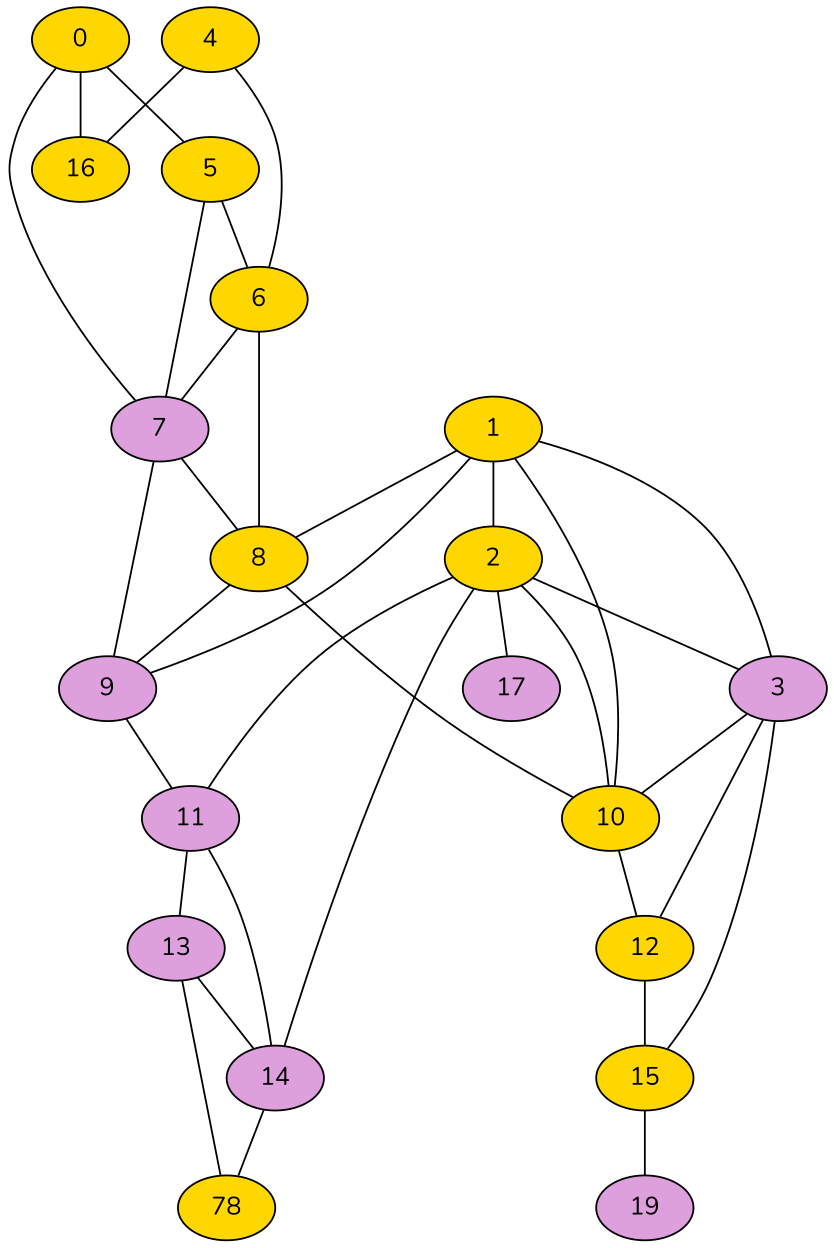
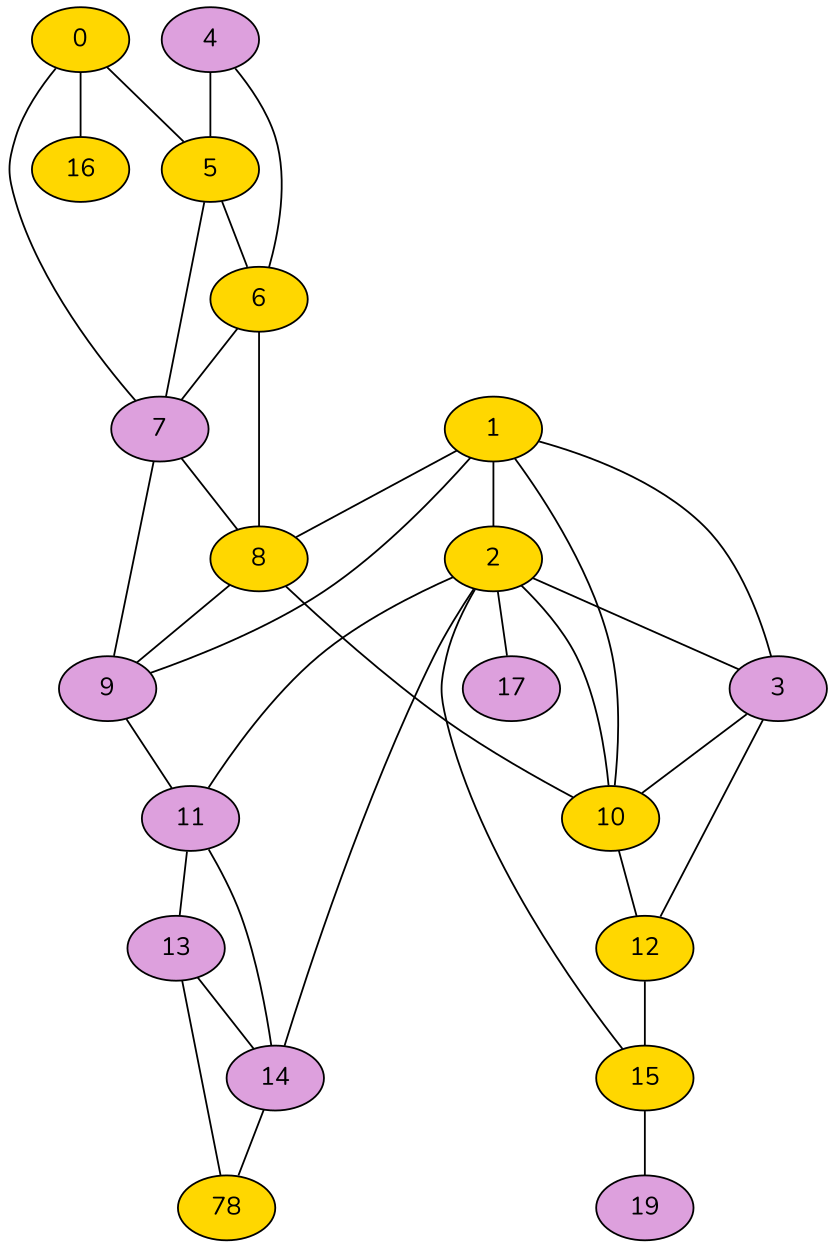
(210, 40) -> (210, 40)
(153, 97) -> (210, 105)
(741, 892) -> (487, 832)
